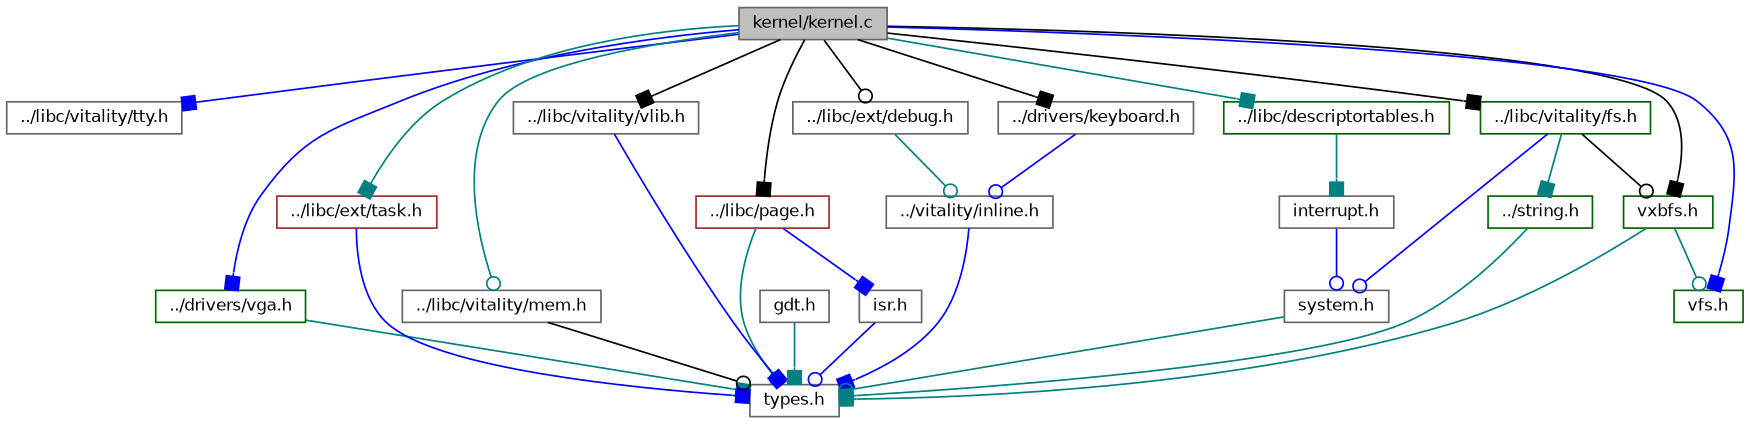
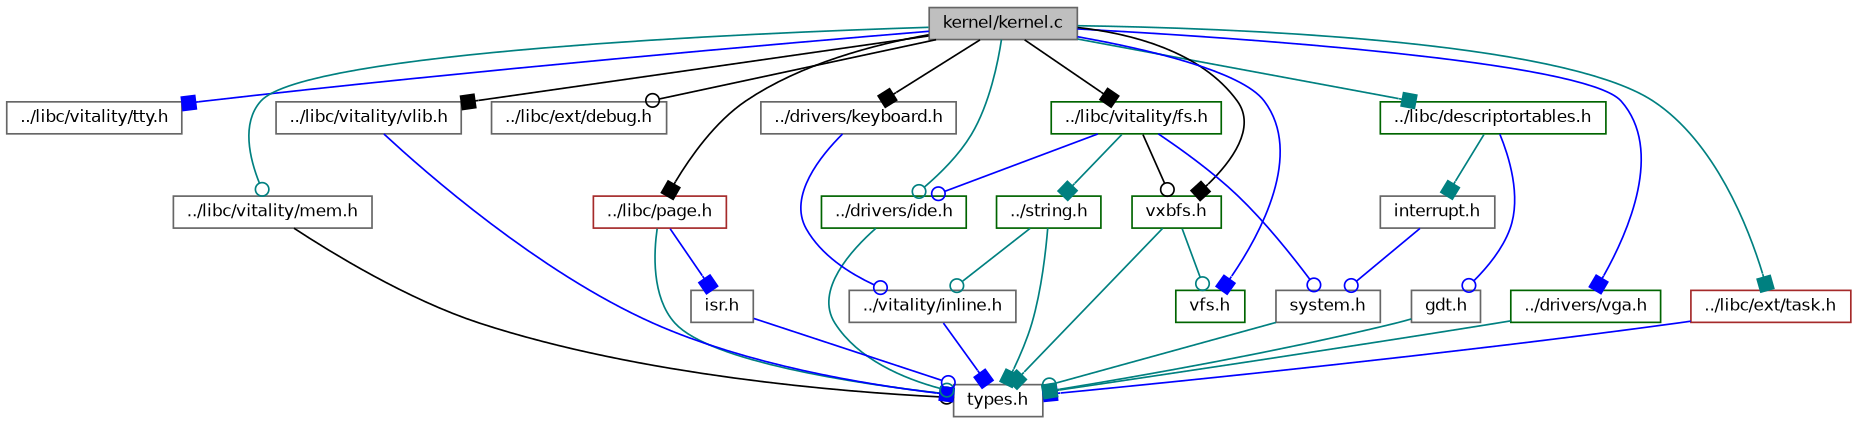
(920, 160) -> (996, 255)
none -> (894, 212)
none -> (1514, 212)
